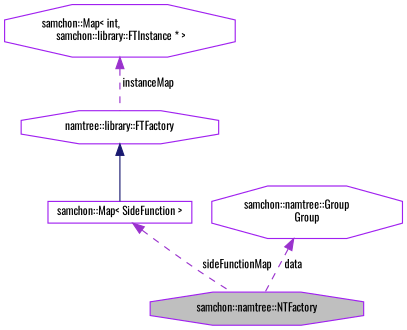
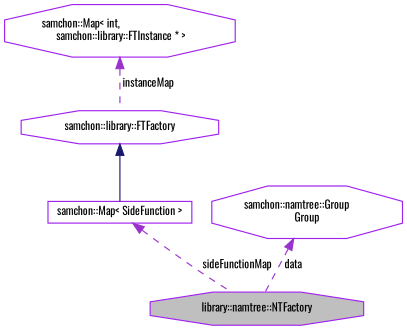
(120, 127) -> (120, 127)
(257, 309) -> (257, 309)
